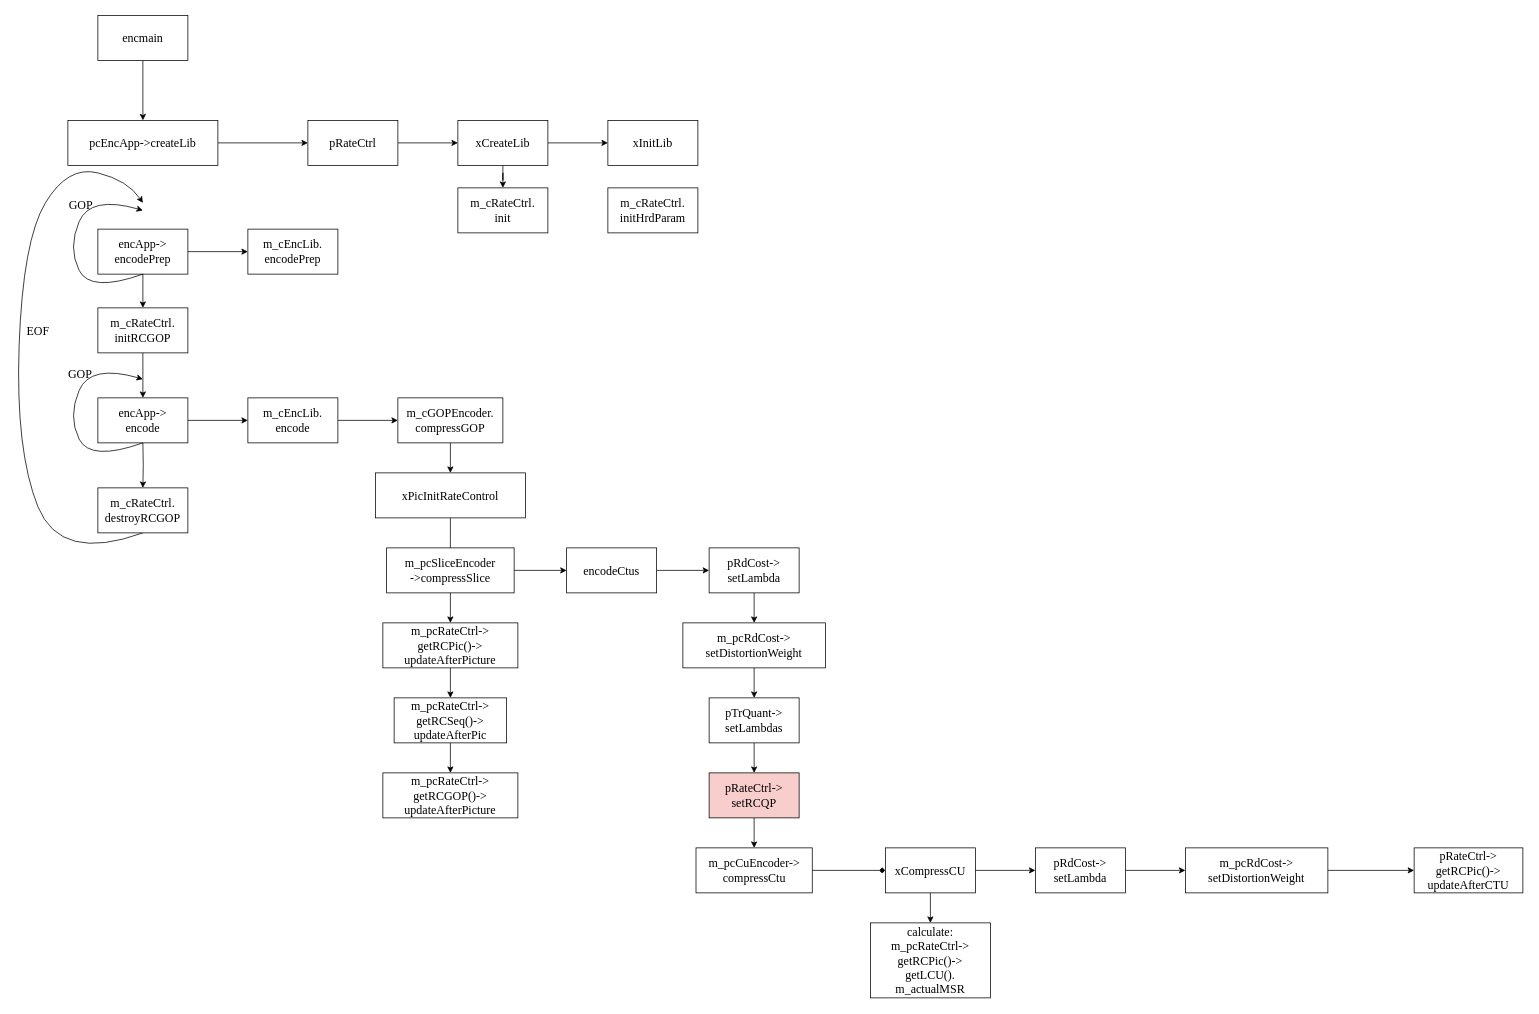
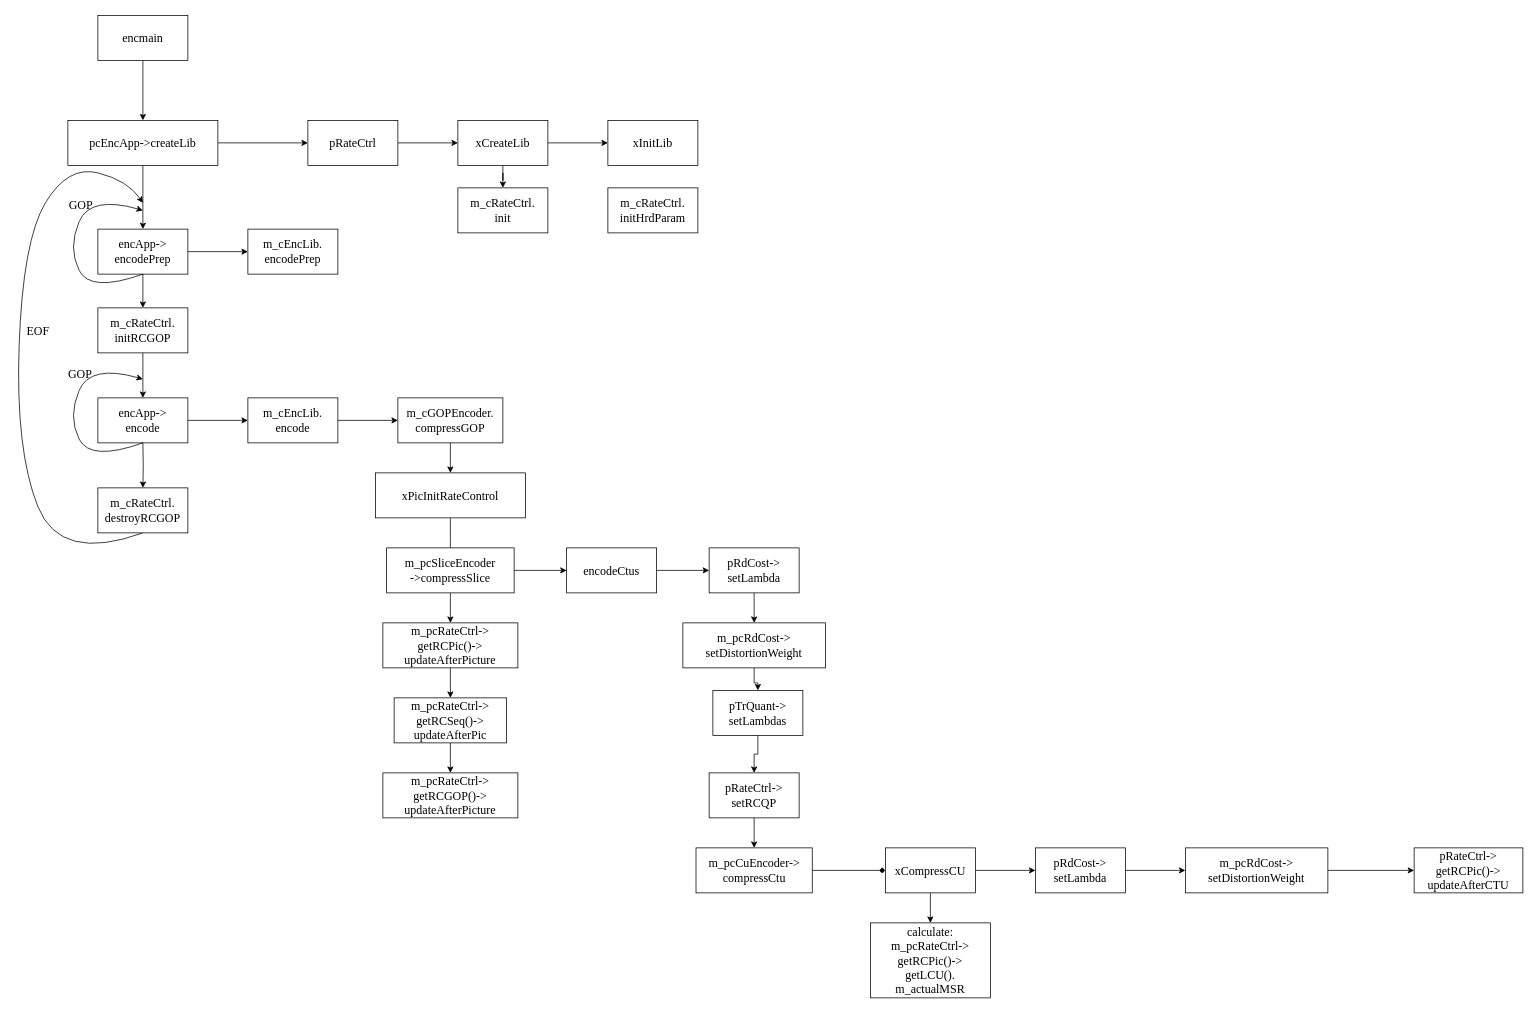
none -> (143, 222)
(754, 720) -> (758, 713)
(754, 795) -> (754, 795)
